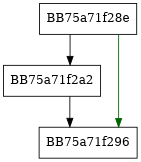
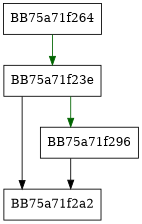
none -> (52, 19)
(88, 19) -> (52, 81)
(70, 107) -> (71, 169)
